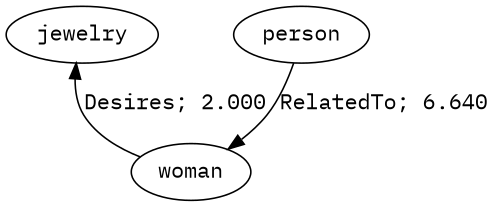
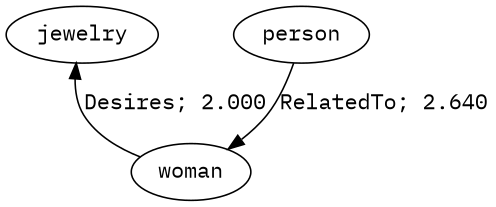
(384, 103) -> (384, 103)
